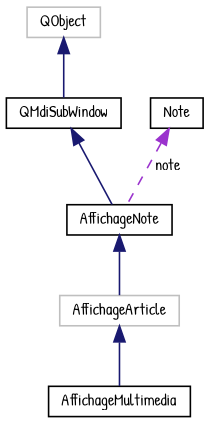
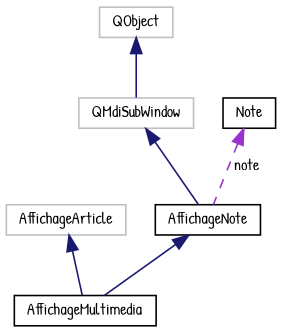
(64, 113) -> (136, 113)
(119, 273) -> (140, 270)
